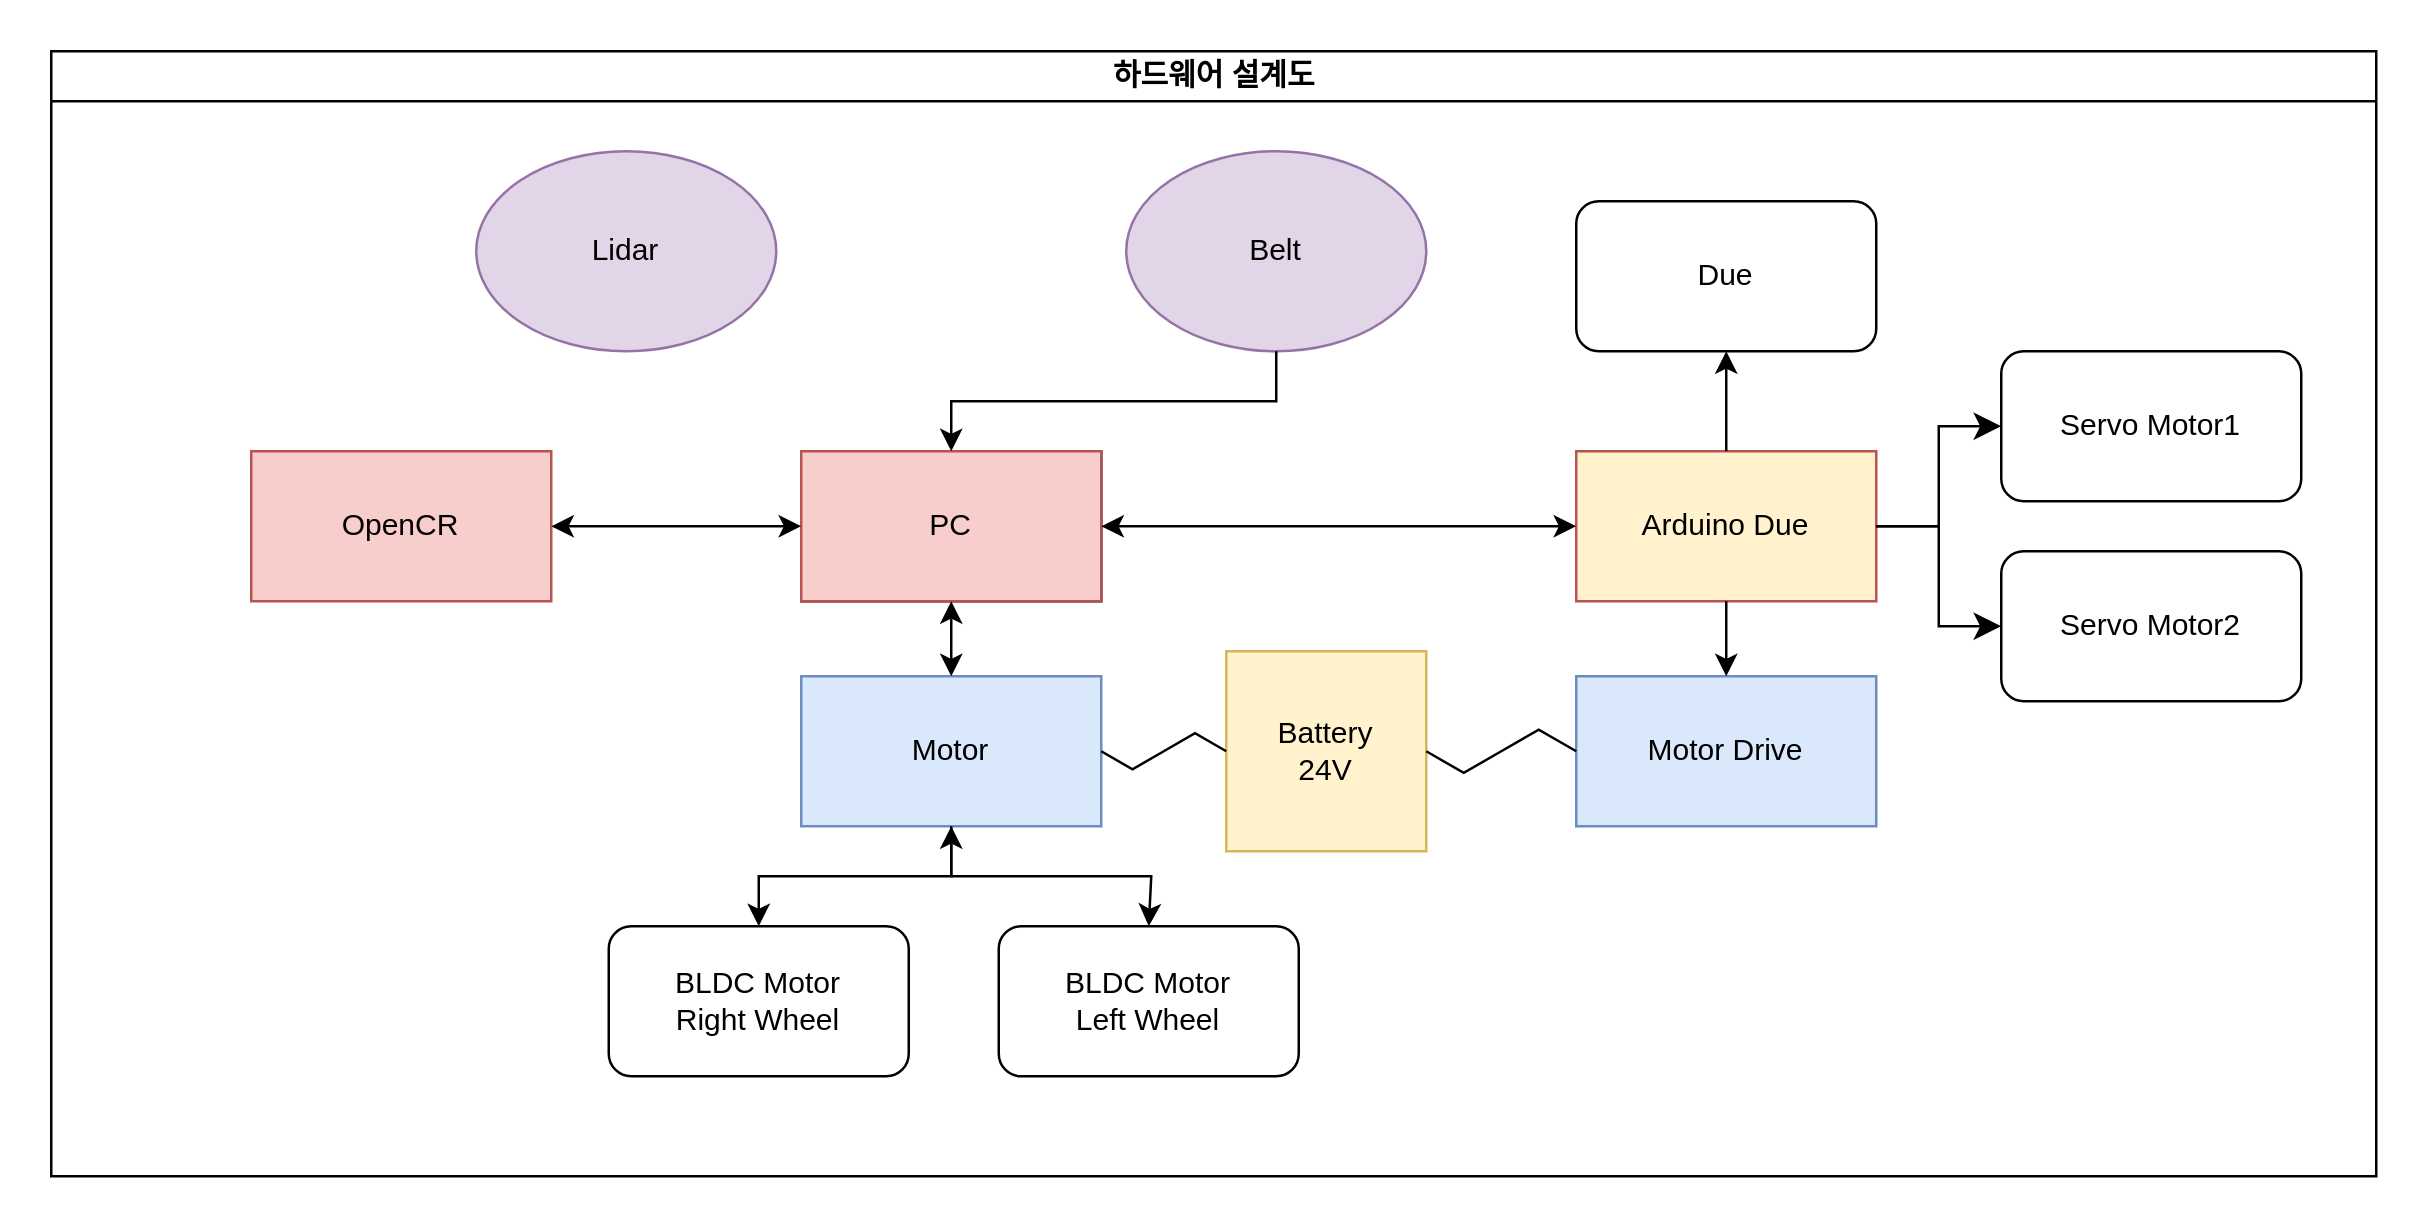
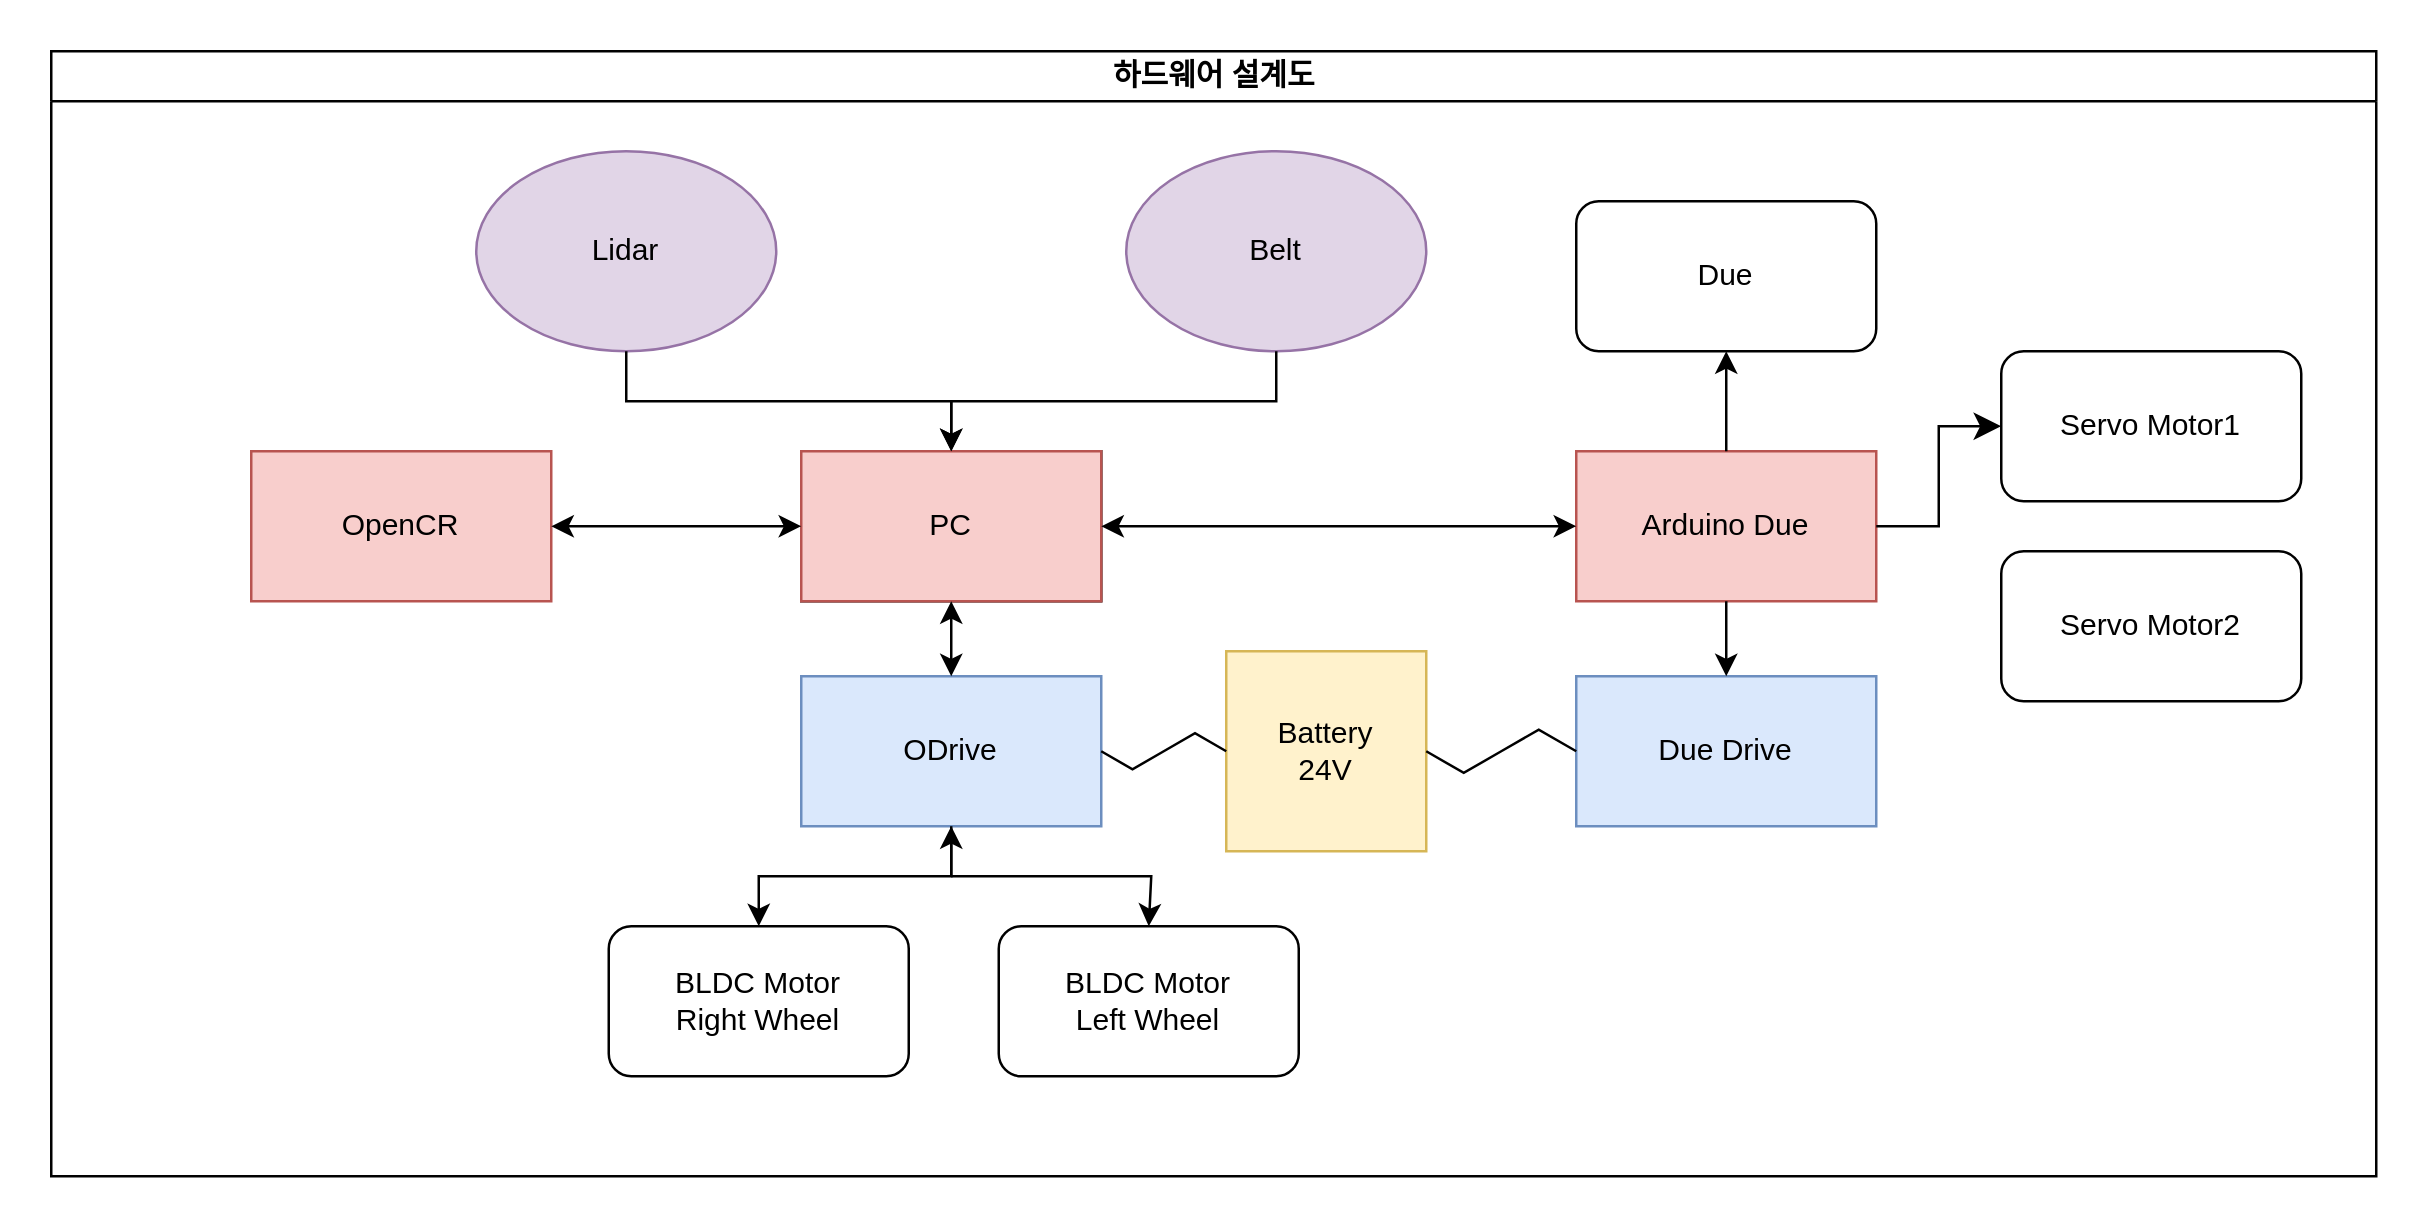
none -> (761, 401)
(1726, 526) -> (1726, 526)
(1939, 597) -> none
(951, 751) -> (951, 751)
(1726, 751) -> (1726, 751)
